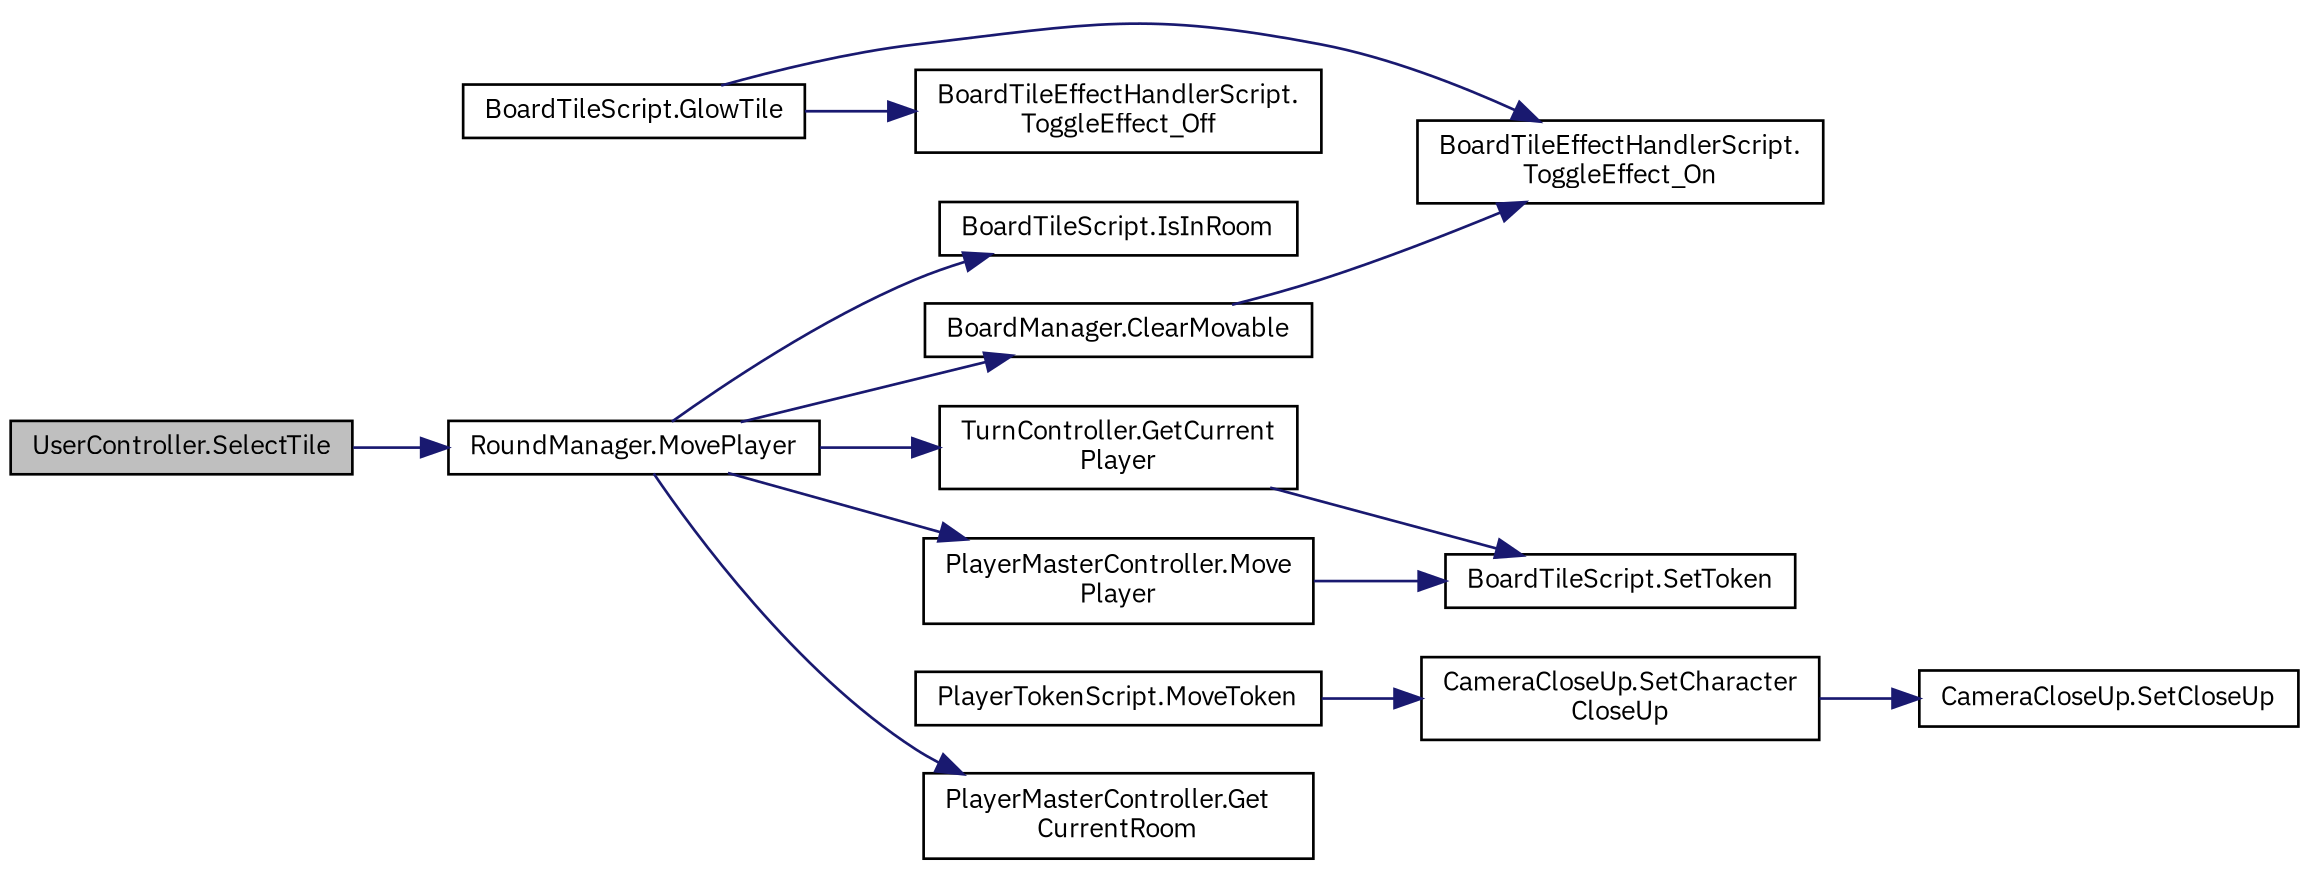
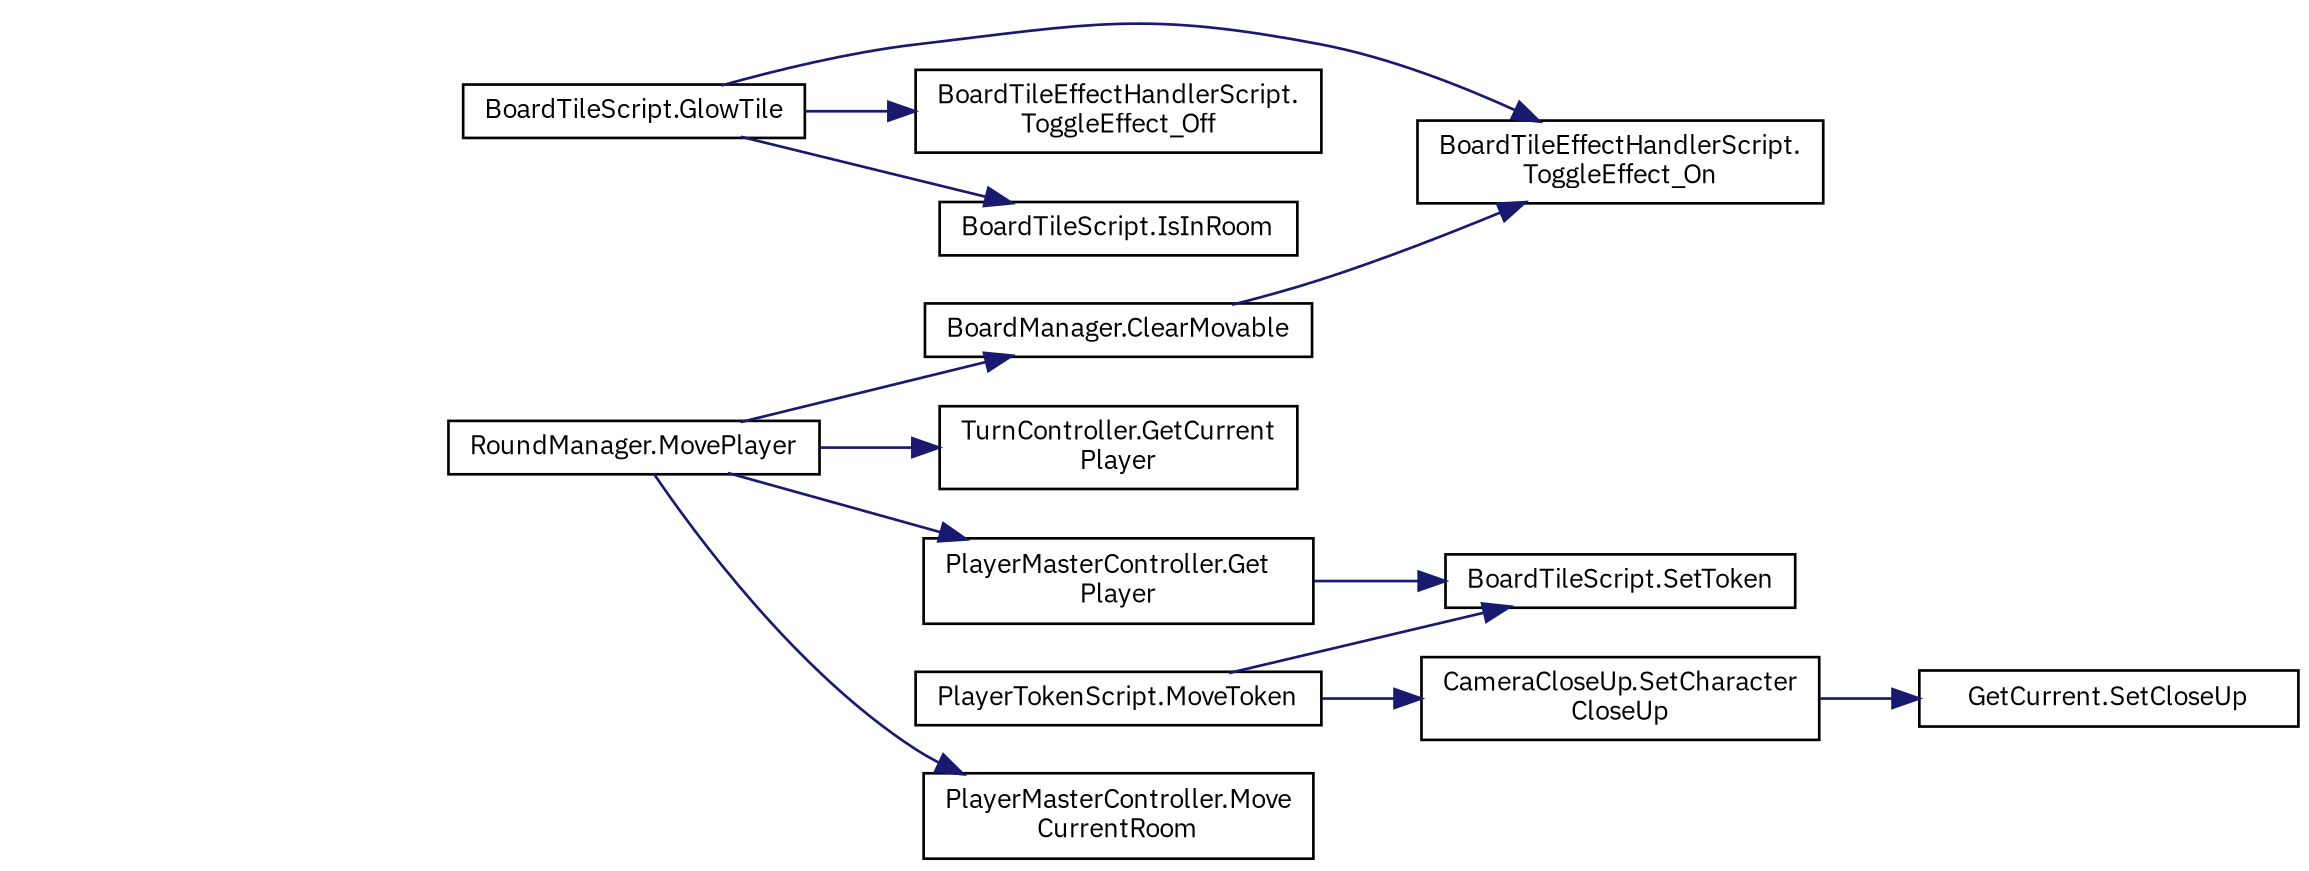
(813, 331) -> (863, 167)
(182, 448) -> none
(1383, 518) -> (1356, 643)
(1118, 581) -> (1118, 581)
(2109, 699) -> (2109, 699)
(1118, 816) -> (1118, 816)
